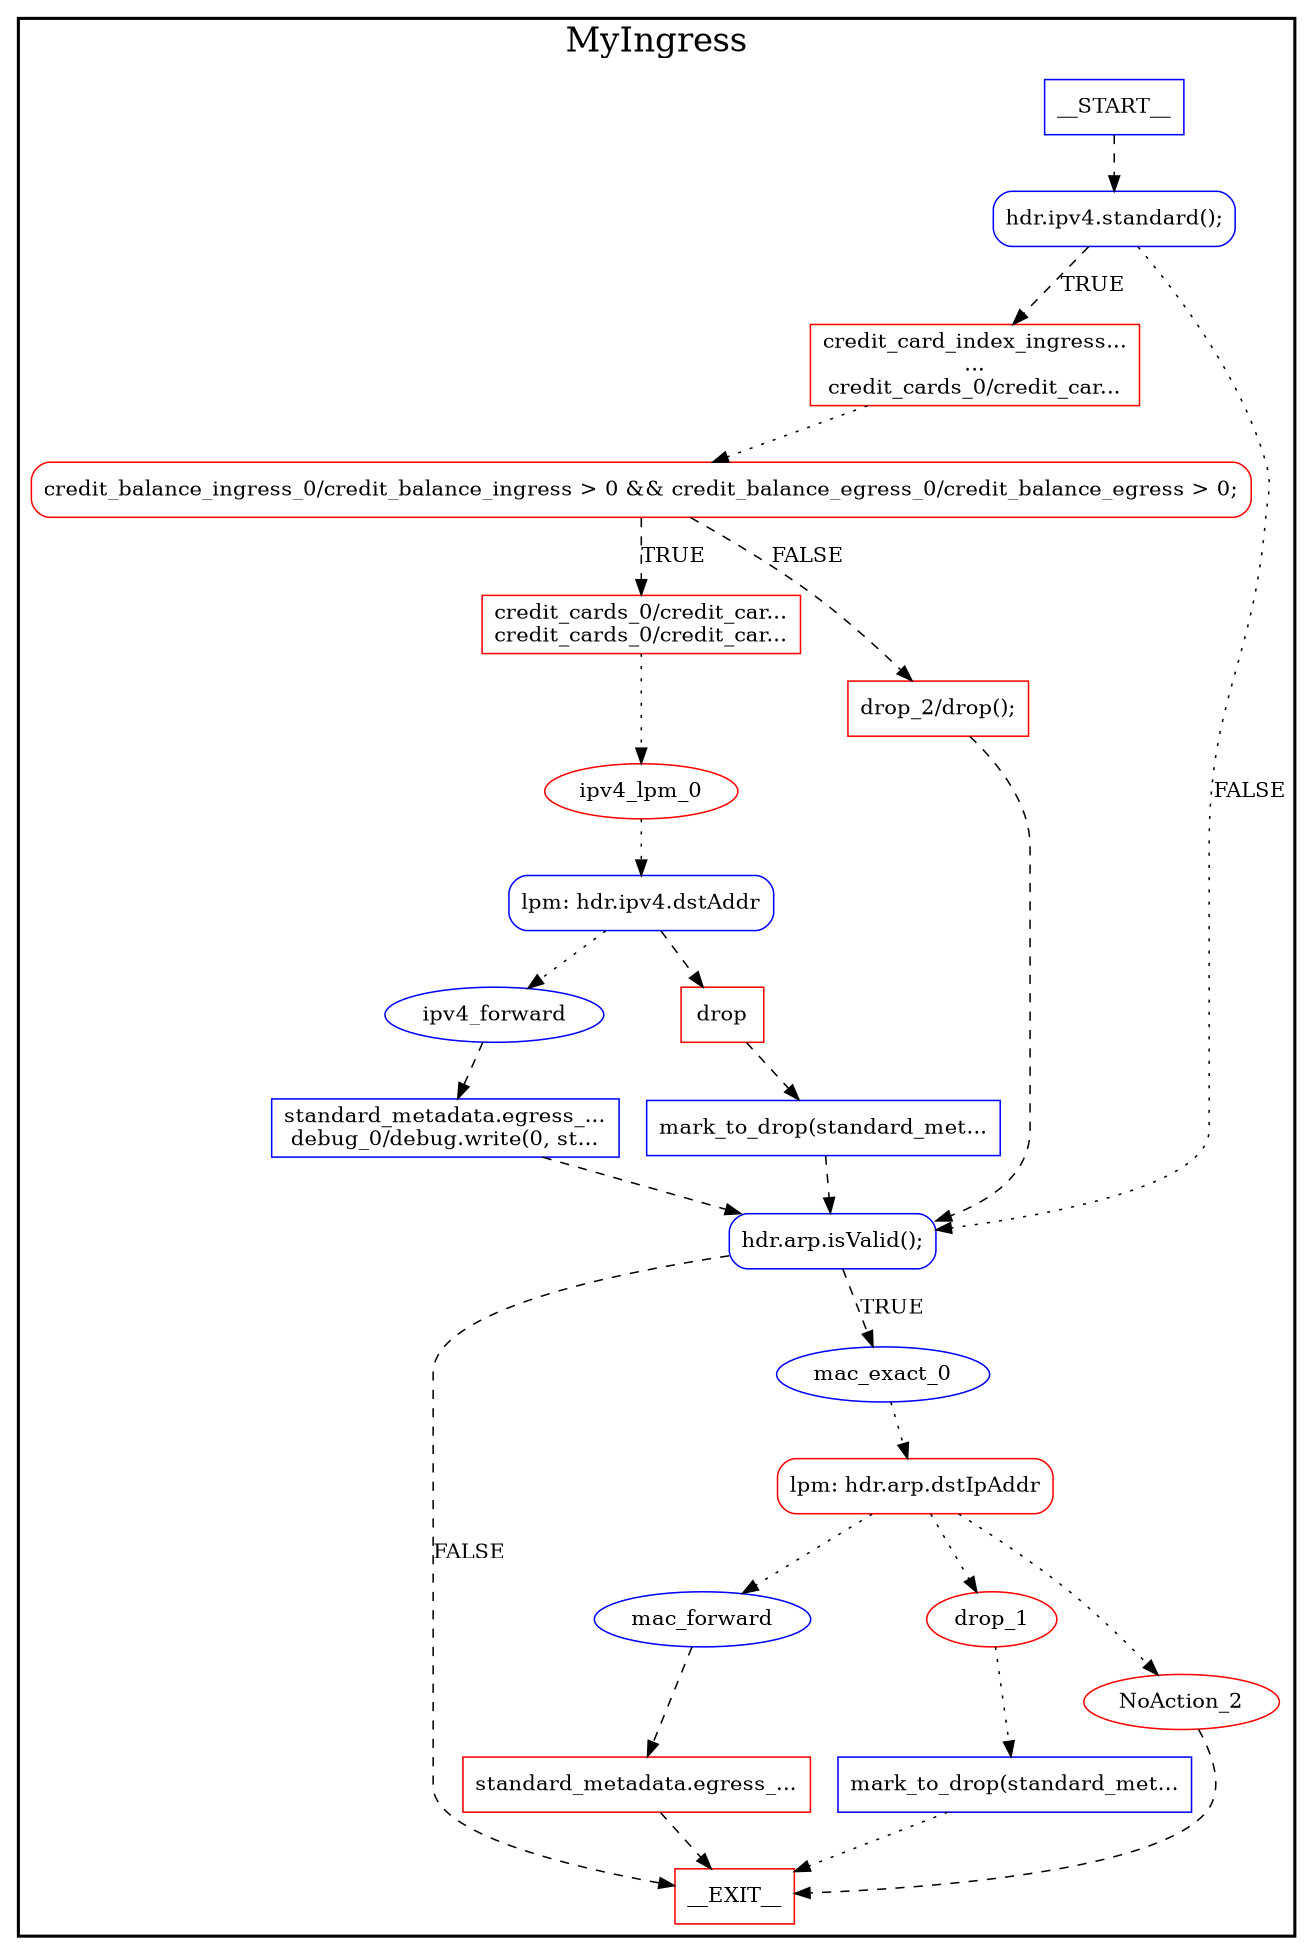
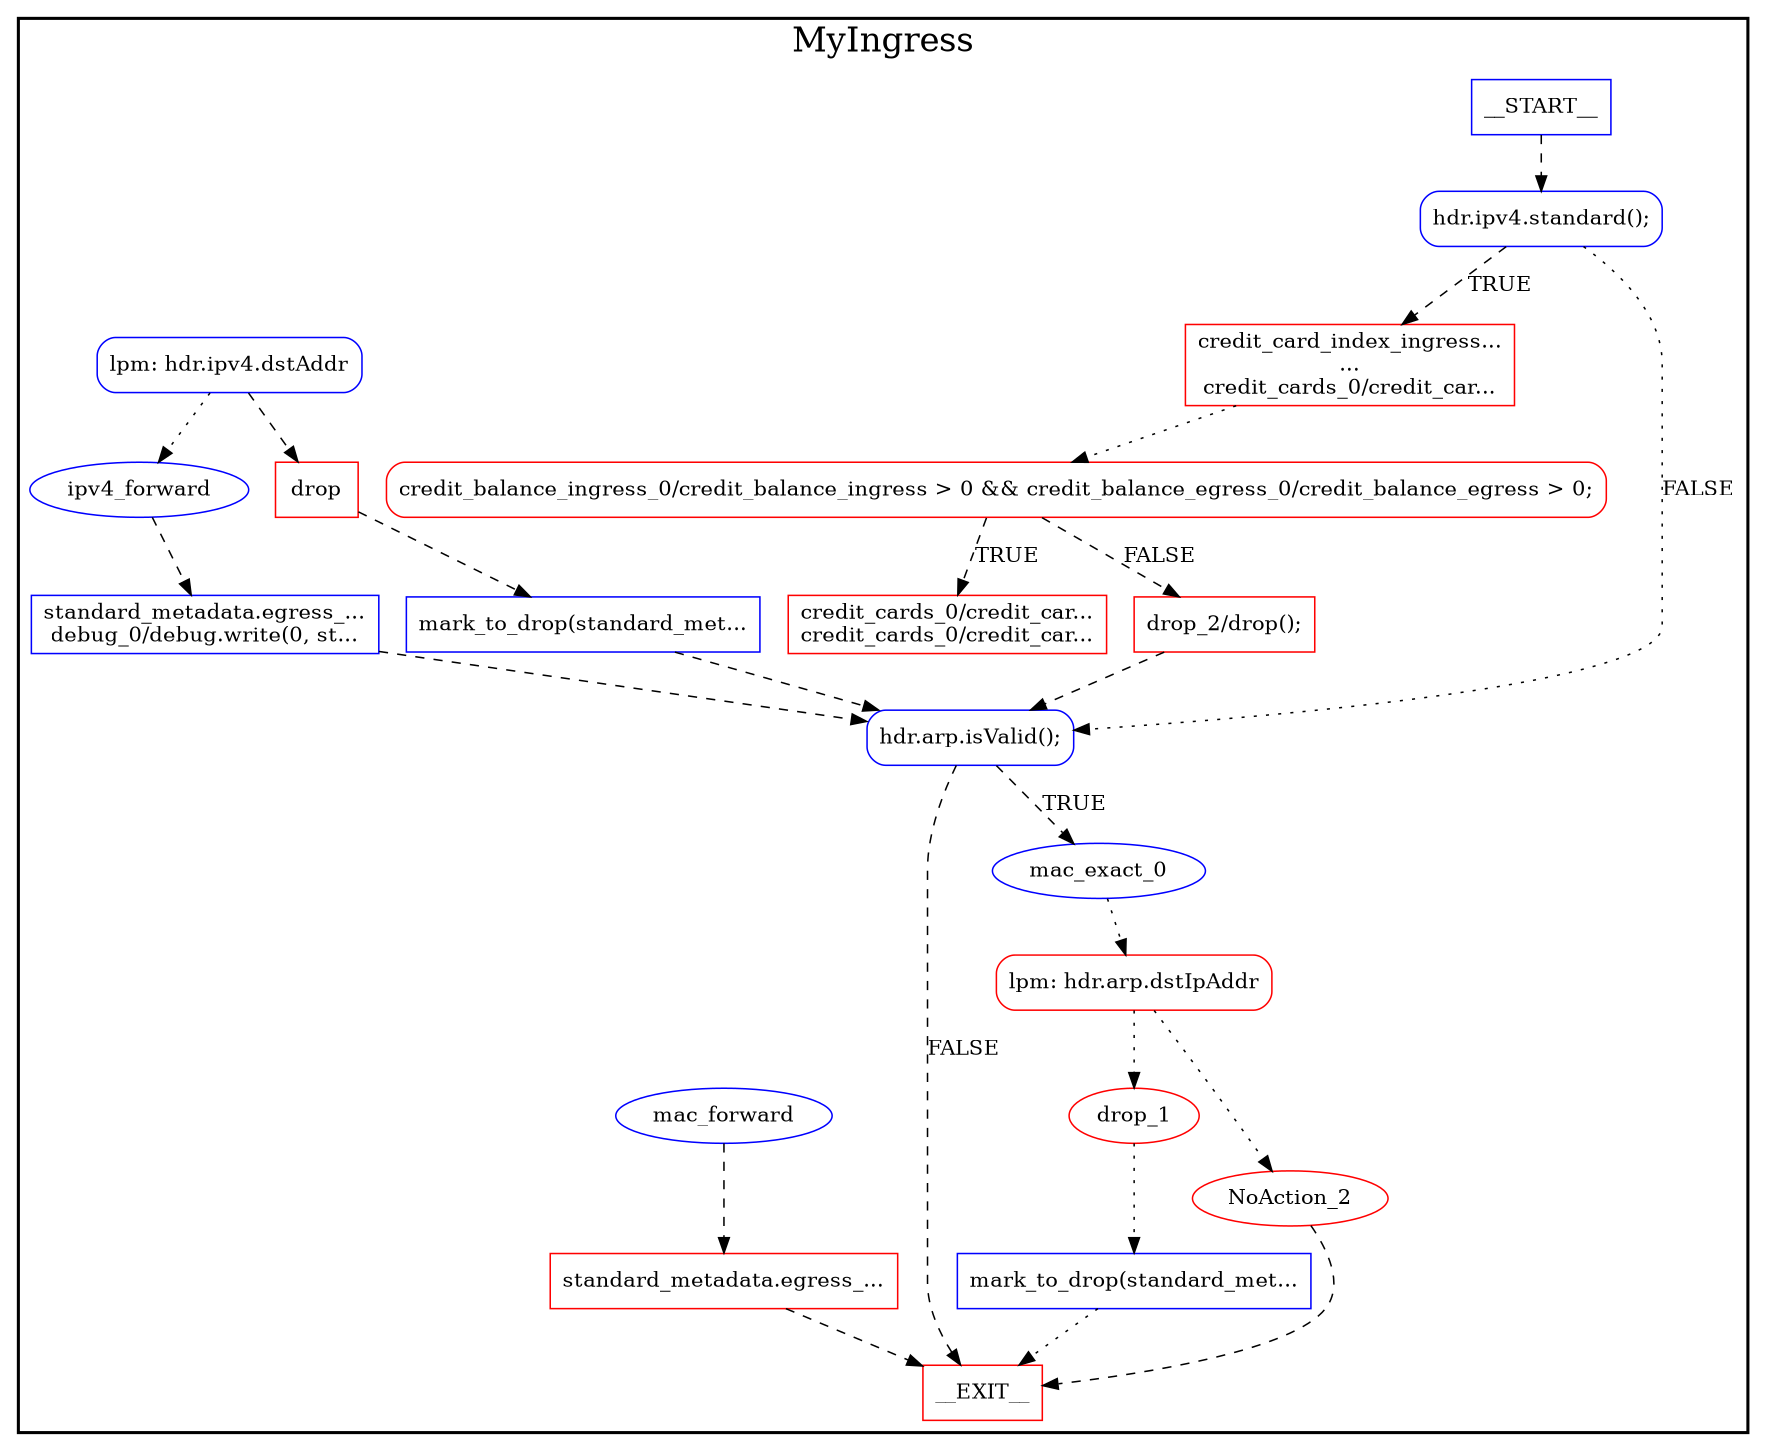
(641, 791) -> none
(814, 1550) -> none
